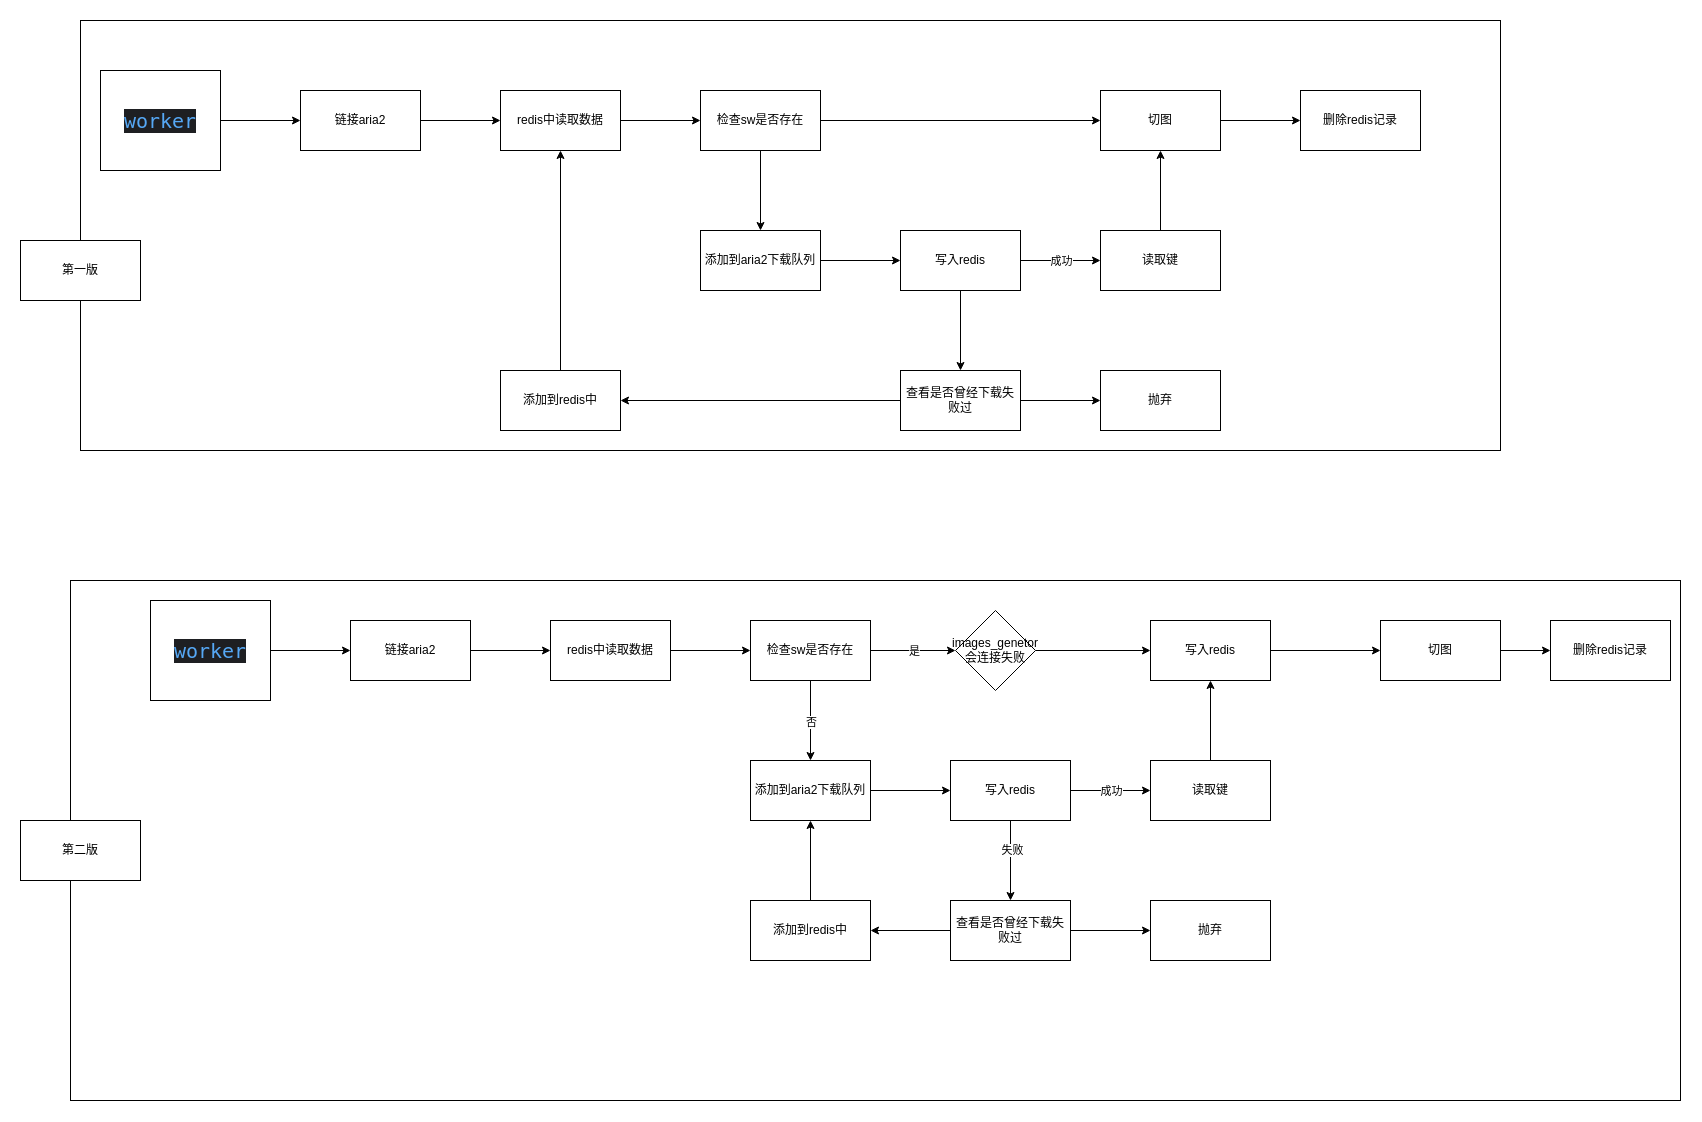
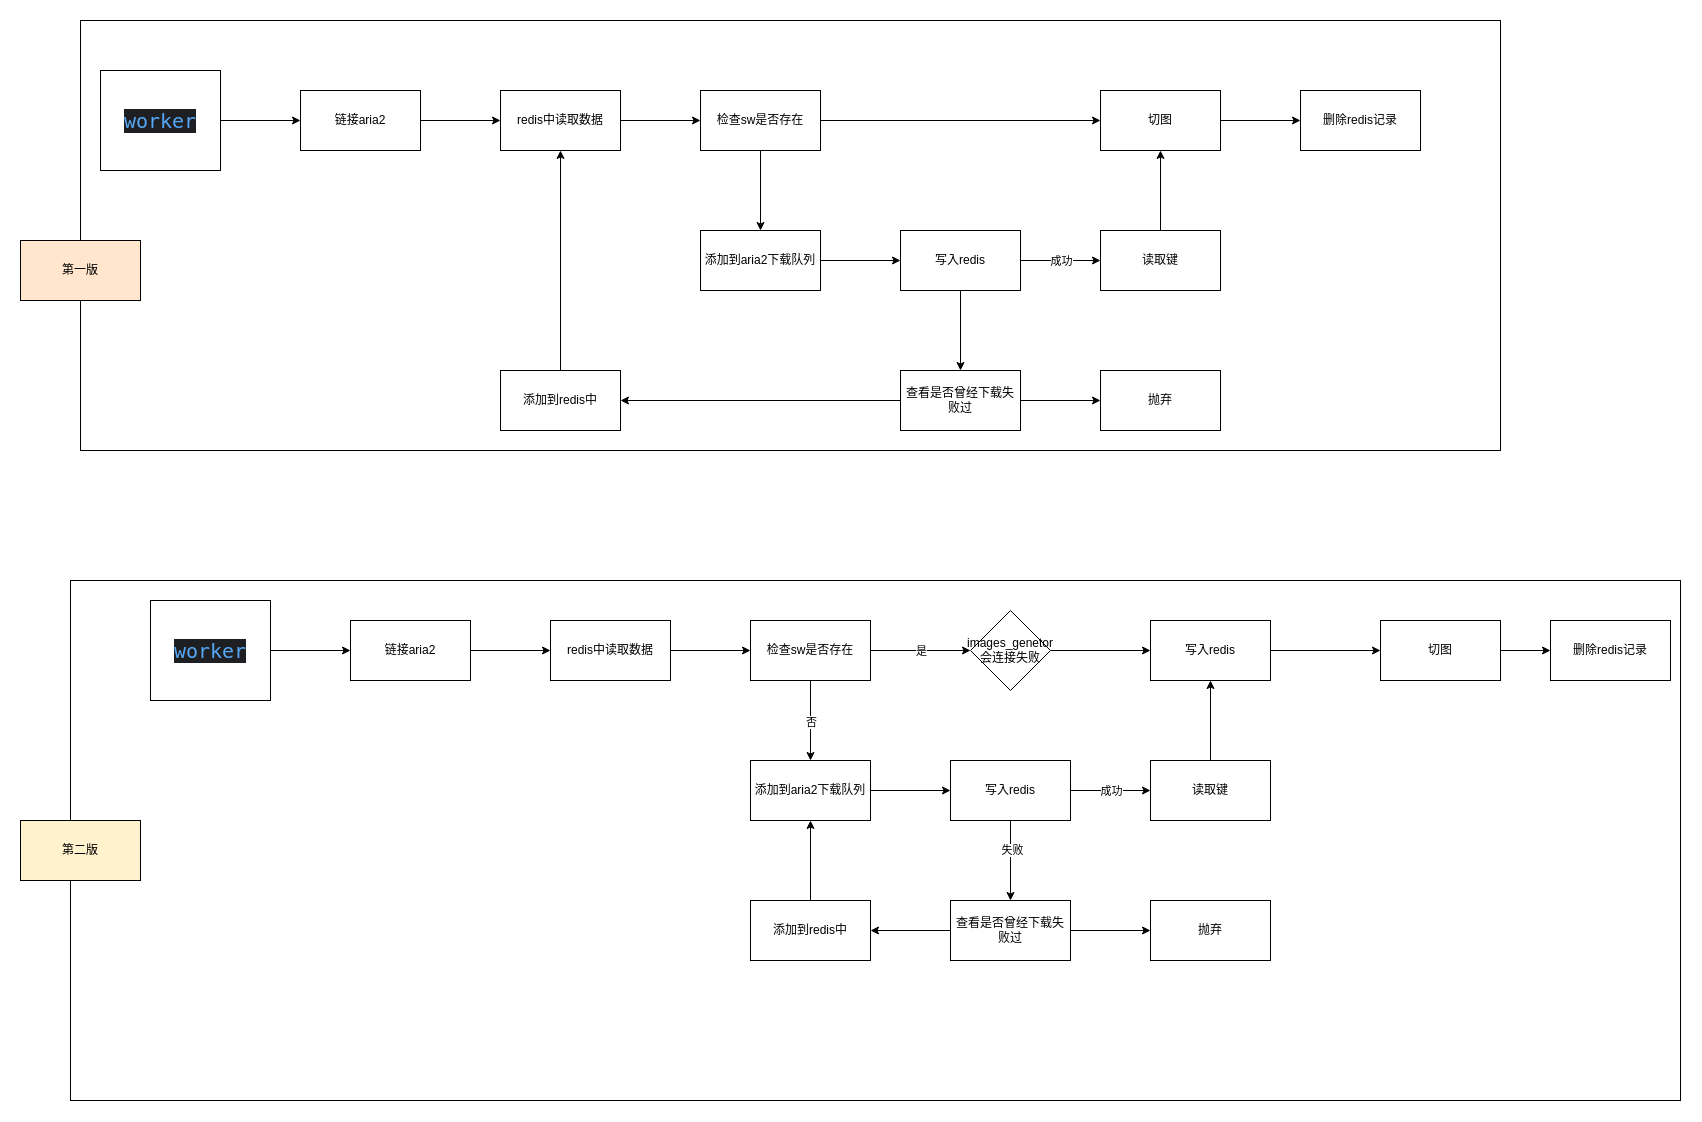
(81, 271) -> (81, 271)
(996, 651) -> (1011, 651)
(81, 851) -> (81, 851)
